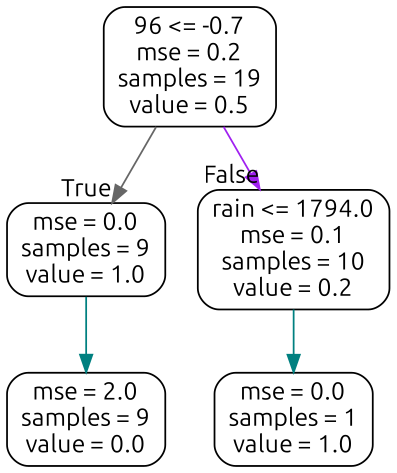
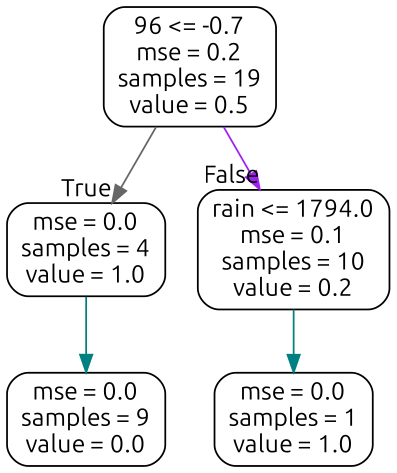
(86, 250) -> (86, 250)
(86, 419) -> (86, 419)
